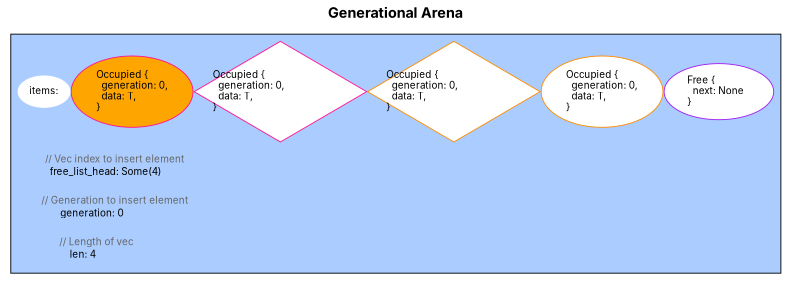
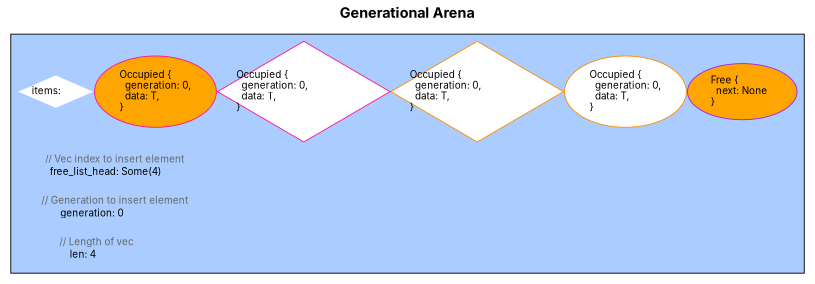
(44, 92) -> (56, 92)
(719, 92) -> (742, 92)
